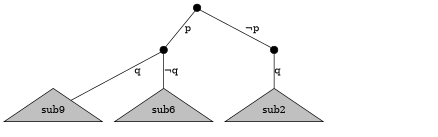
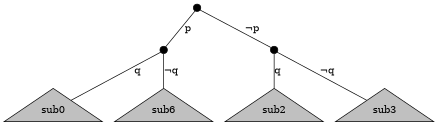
(53, 111) -> (53, 111)
none -> (385, 111)
